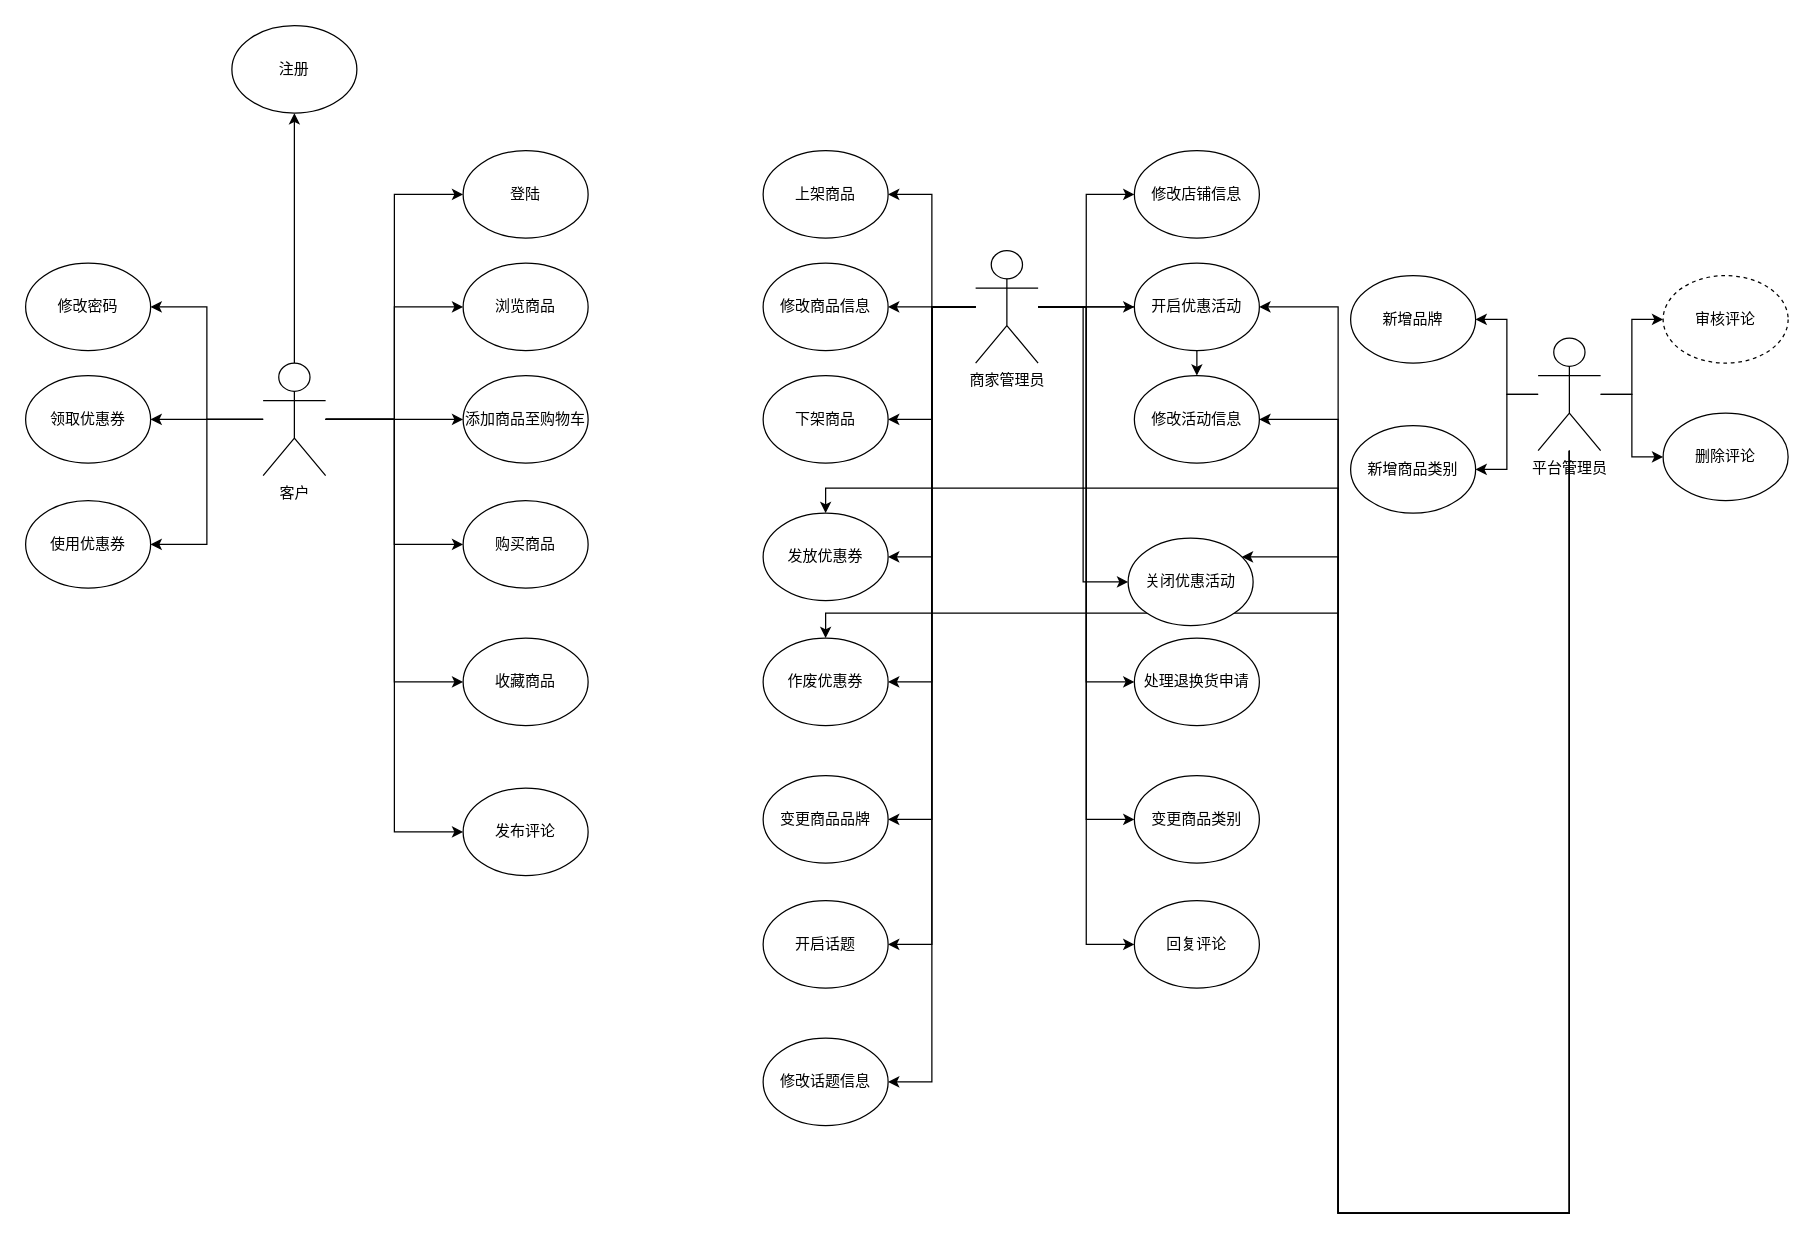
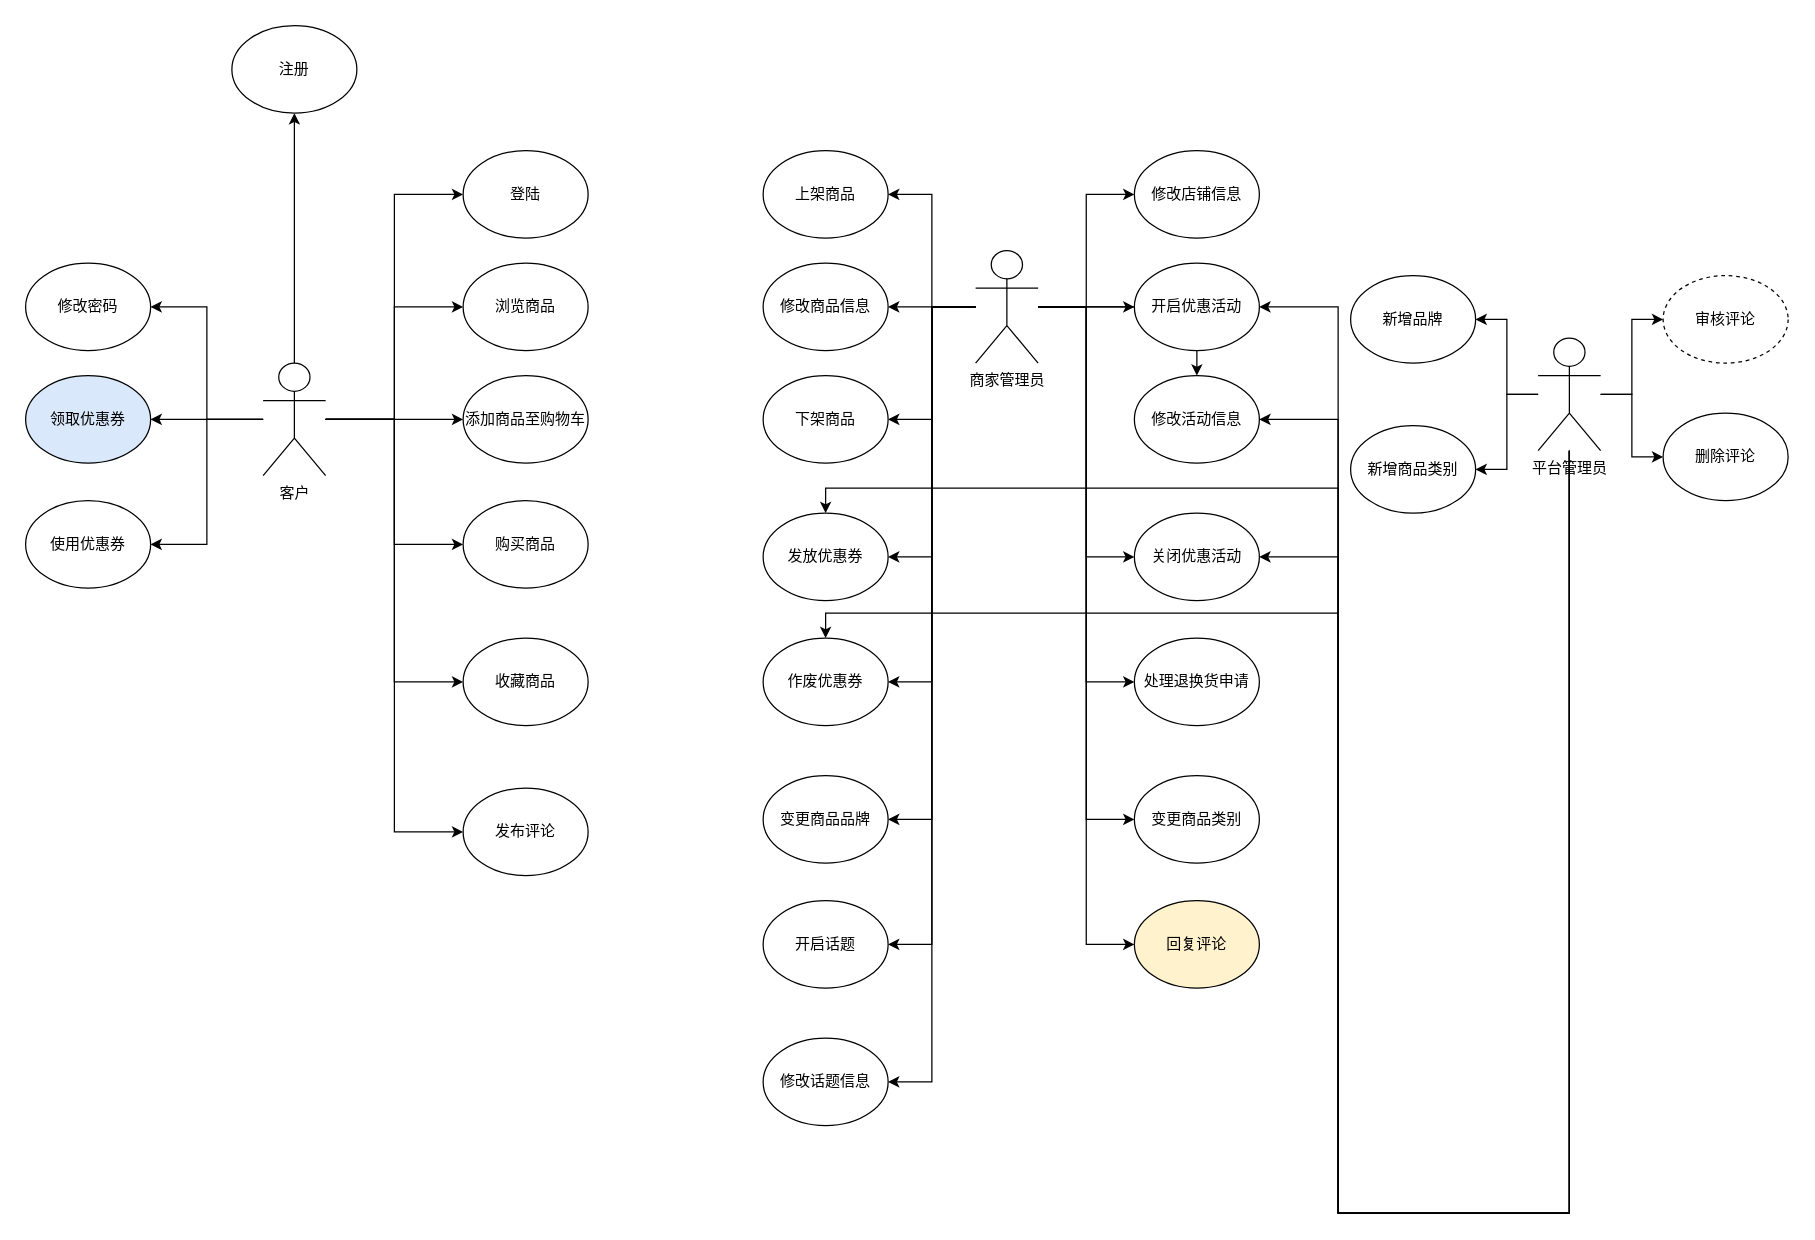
(88, 419) -> (88, 419)
(1191, 582) -> (1197, 557)
(1197, 944) -> (1197, 944)
